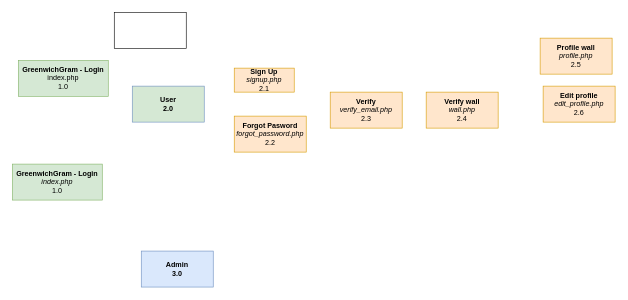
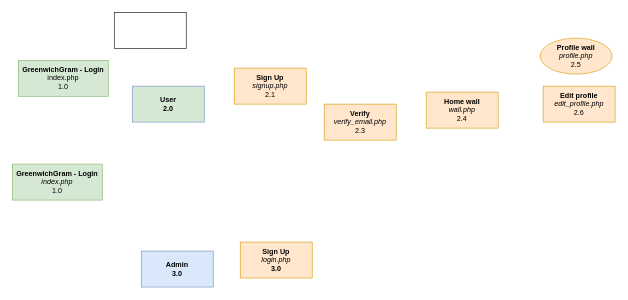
(576, 56) -> (576, 56)
(264, 80) -> (270, 86)
(366, 110) -> (360, 122)
(462, 110) -> (462, 110)
(270, 134) -> none
none -> (276, 260)
